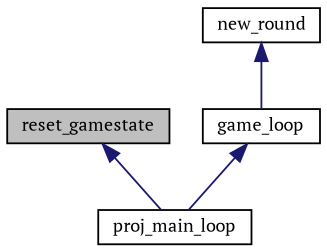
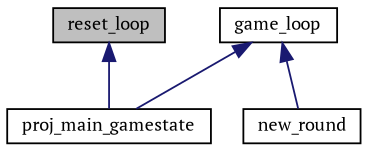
(261, 85) -> (292, 85)
(88, 126) -> (109, 25)
(175, 227) -> (109, 126)
